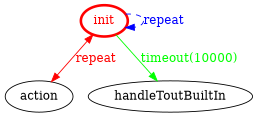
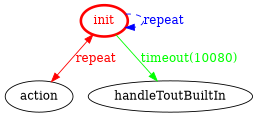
(190, 59) -> (190, 59)
